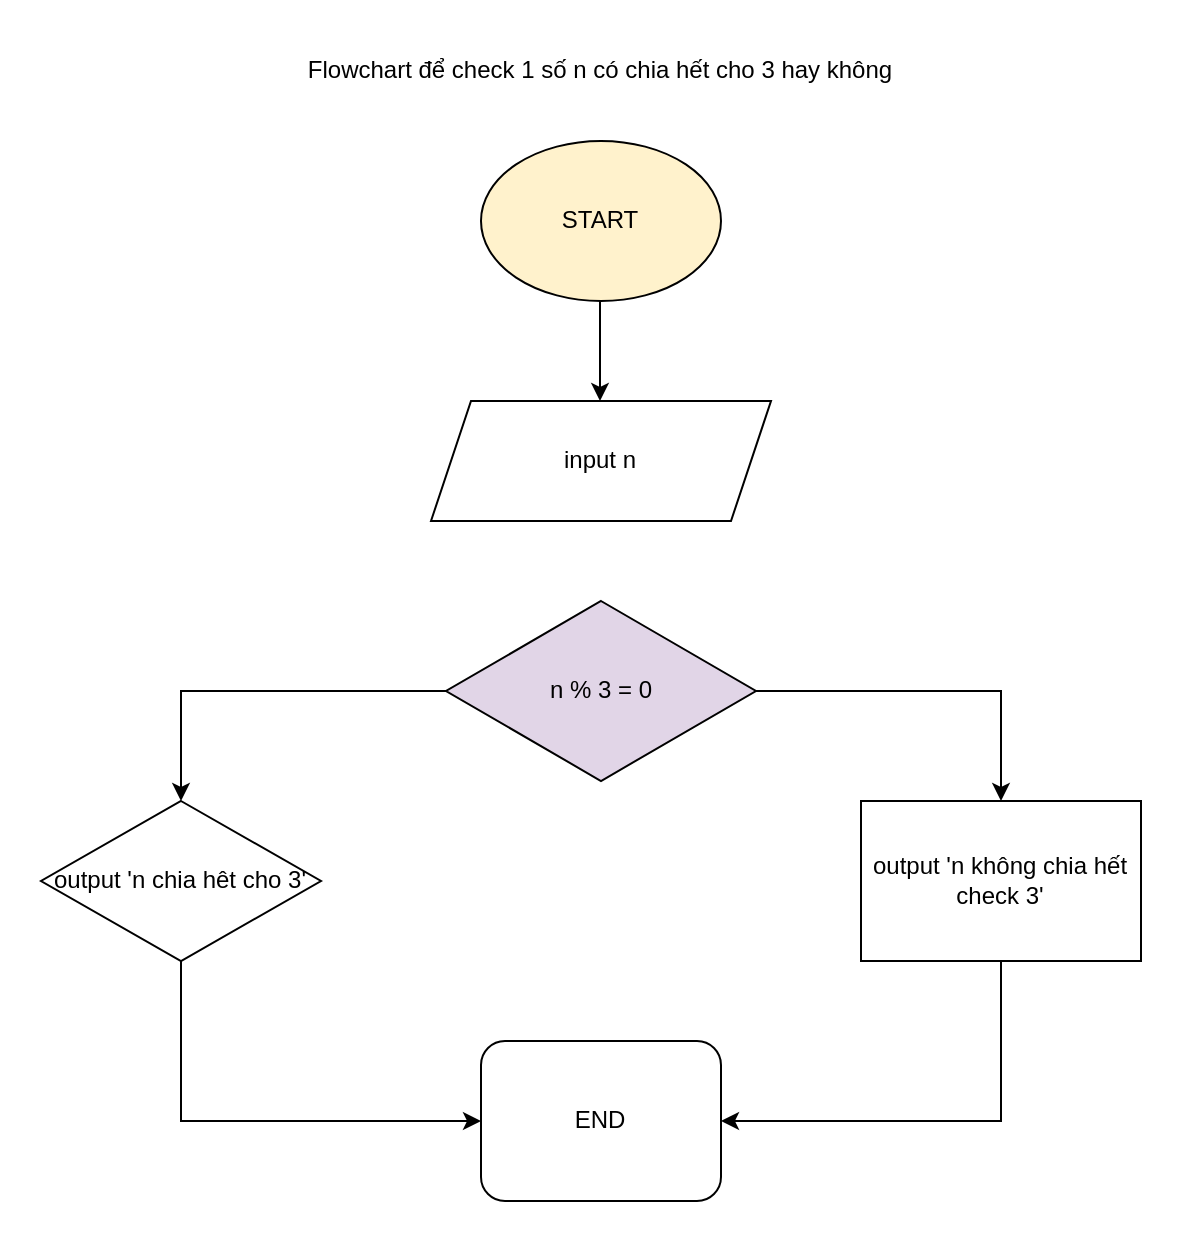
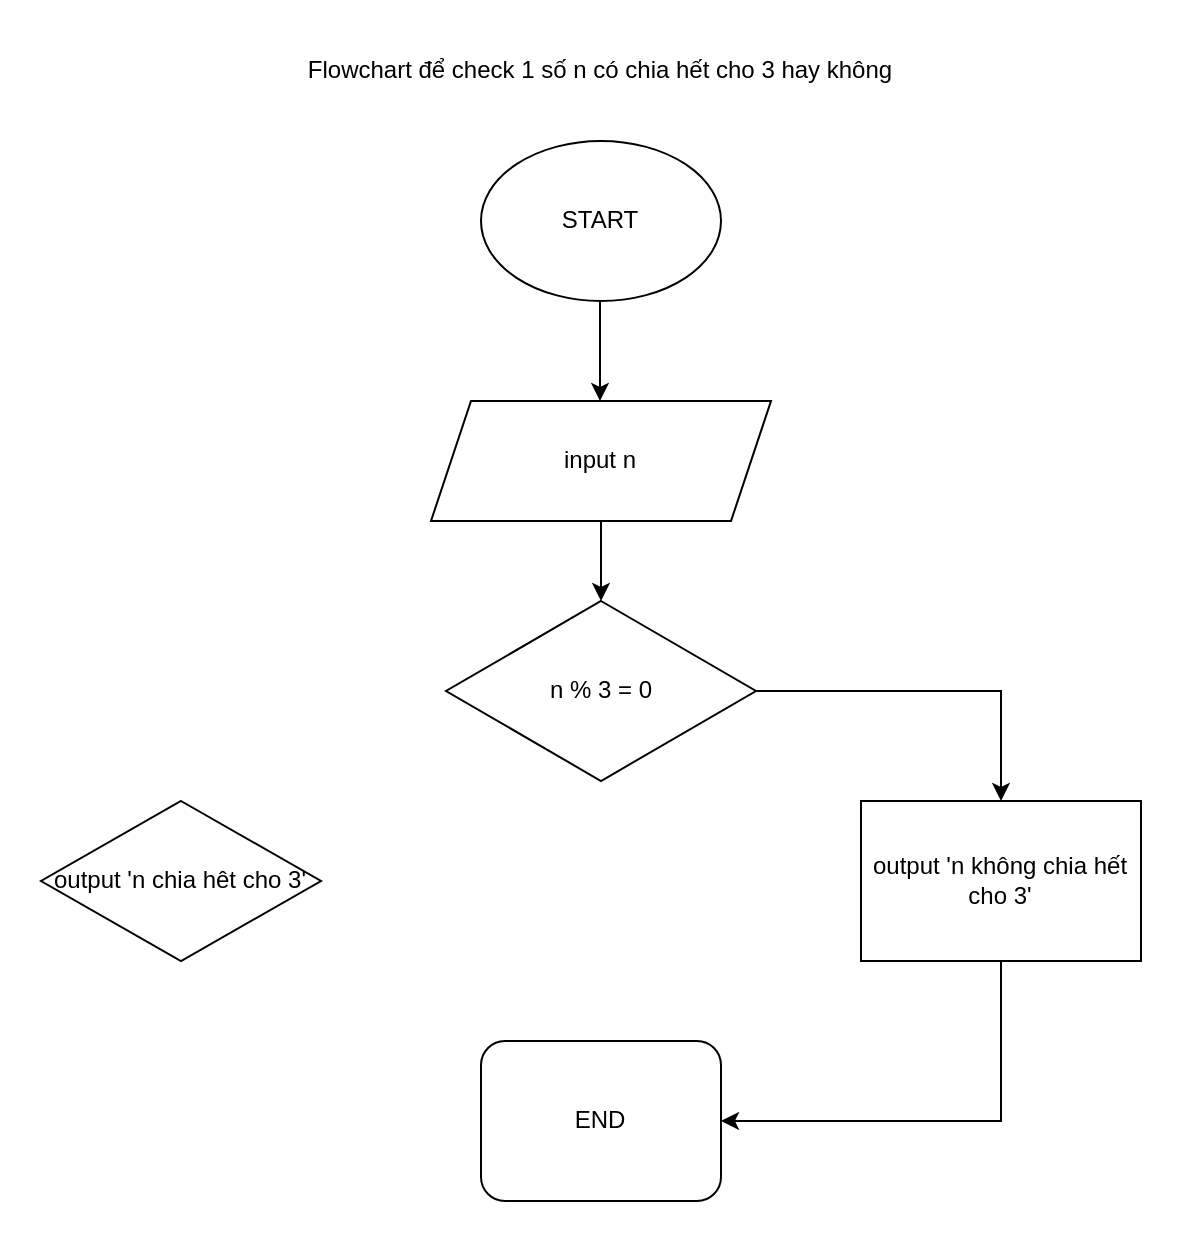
(601, 221) -> (601, 221)
none -> (601, 554)
(265, 691) -> none
(601, 691) -> (601, 691)
(1001, 881) -> (1001, 881)
(244, 1121) -> none
